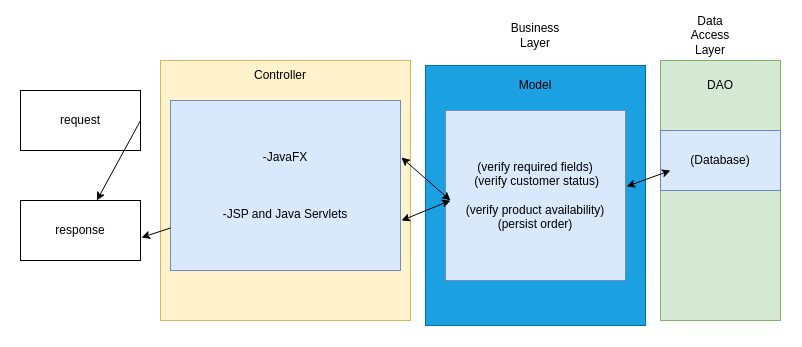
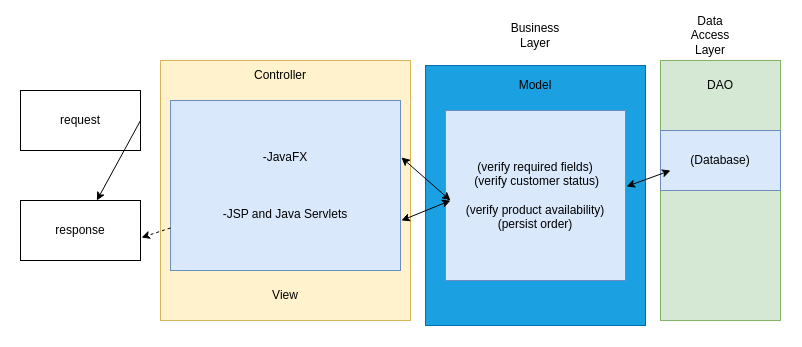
(158, 232) -> (158, 232)
none -> (286, 296)
